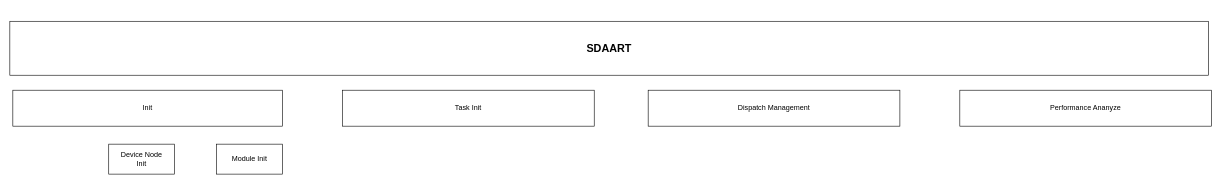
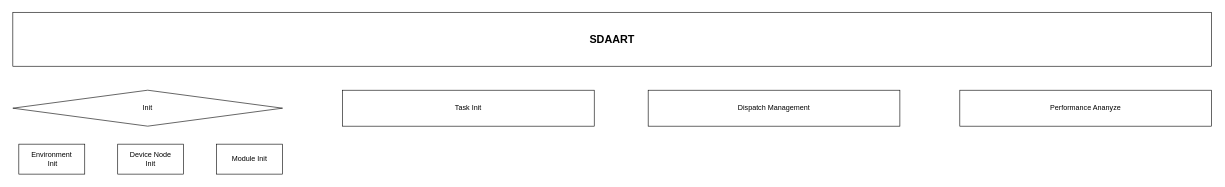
(609, 48) -> (612, 39)
(147, 108) -> (147, 108)
none -> (51, 159)
(141, 159) -> (150, 159)
